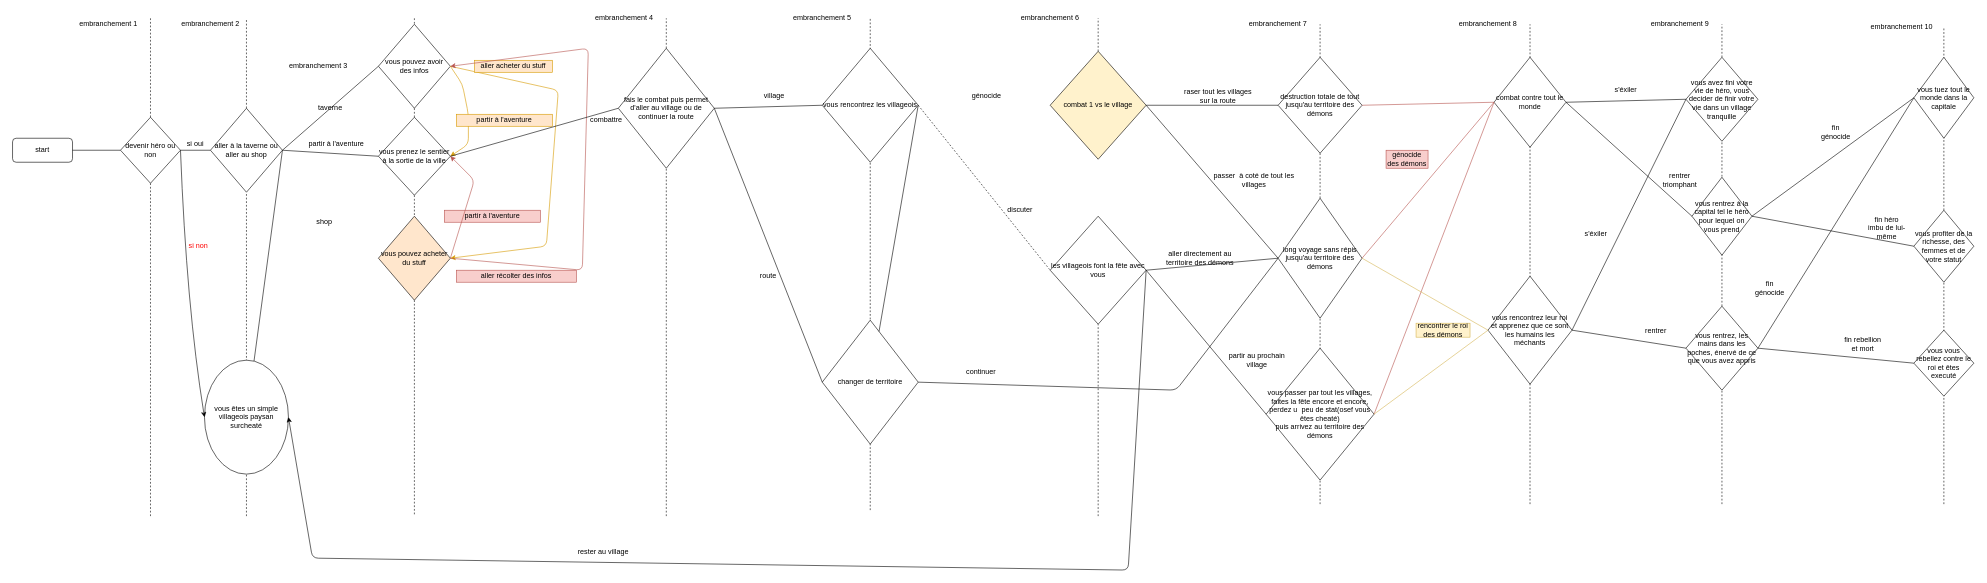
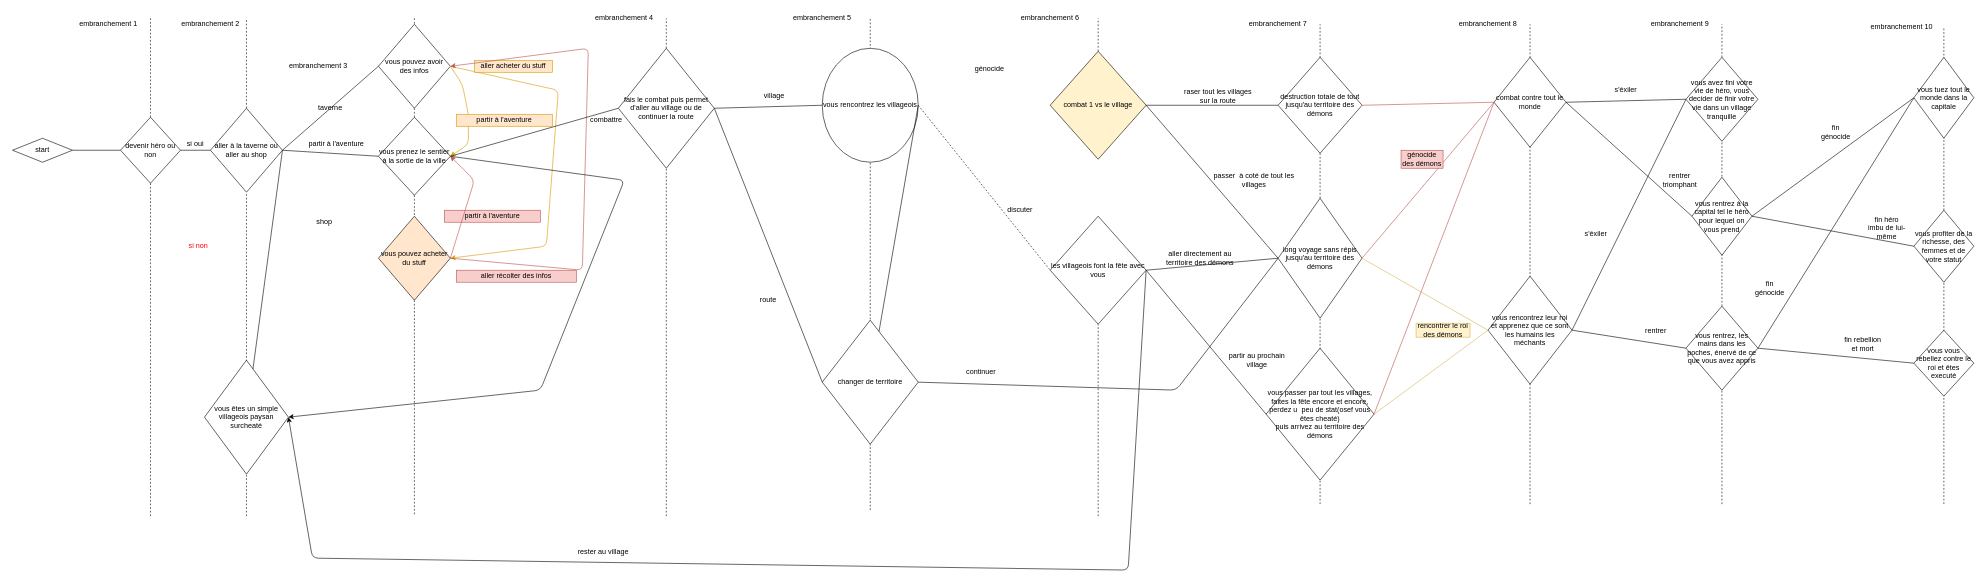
(987, 96) -> (990, 69)
(870, 105) -> (870, 105)
(42, 150) -> (42, 150)
(1407, 159) -> (1422, 159)
(768, 276) -> (768, 300)
(192, 319) -> none
none -> (568, 321)
(246, 417) -> (246, 417)
